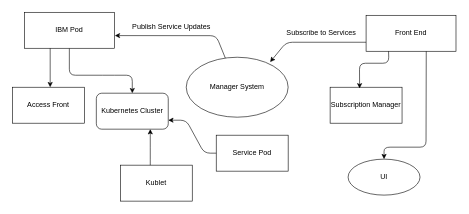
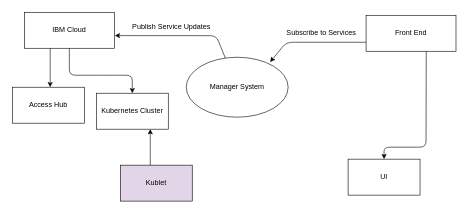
(69, 30) -> (69, 30)
(360, 71) -> none
(48, 105) -> (48, 105)
(366, 105) -> none
(132, 111) -> (132, 111)
(195, 136) -> none
(252, 153) -> none
(384, 177) -> (384, 177)
(156, 183) -> (156, 183)
